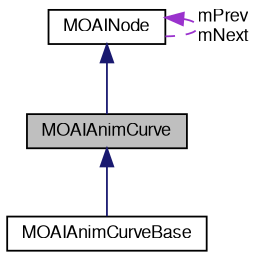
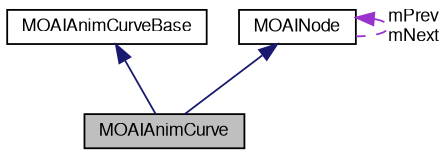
(107, 192) -> (140, 87)
